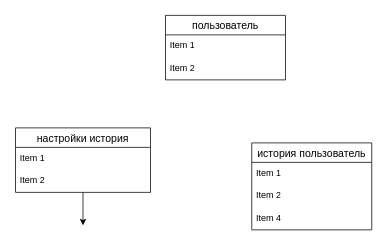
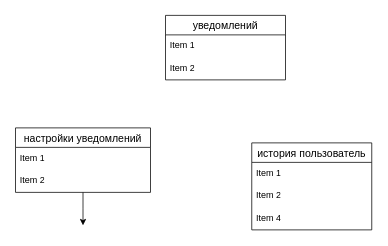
(225, 26) -> (225, 26)
(83, 138) -> (83, 138)
